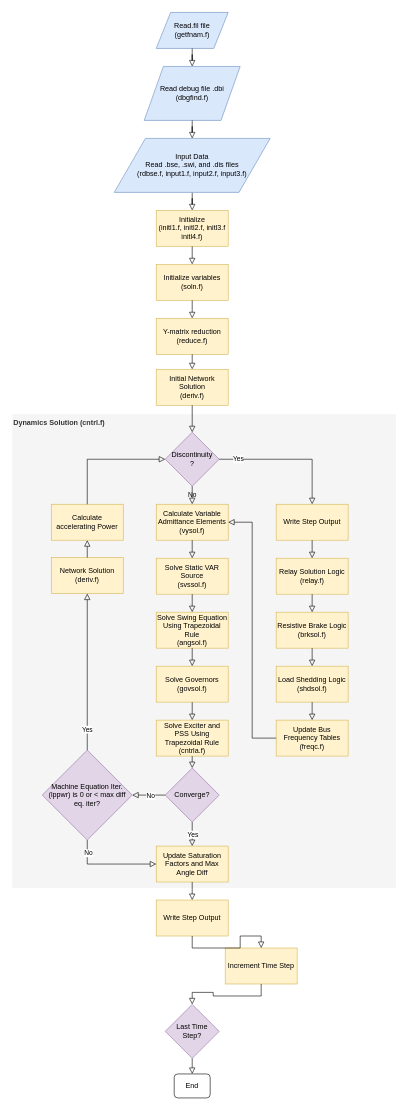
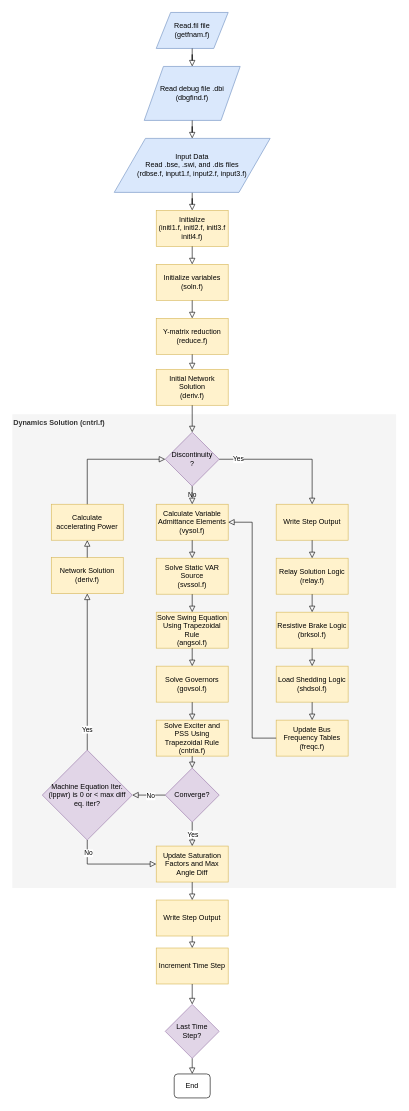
(261, 966) -> (192, 966)
